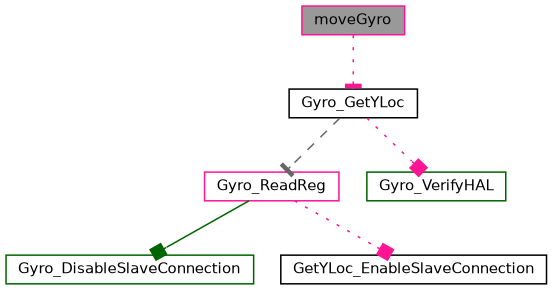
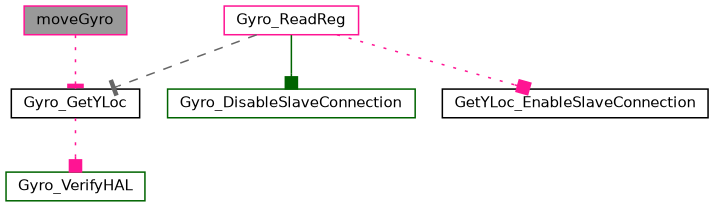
(315, 142) -> (187, 60)
